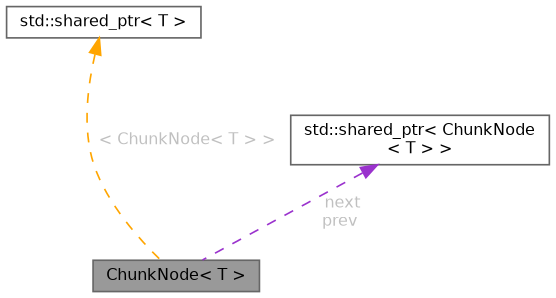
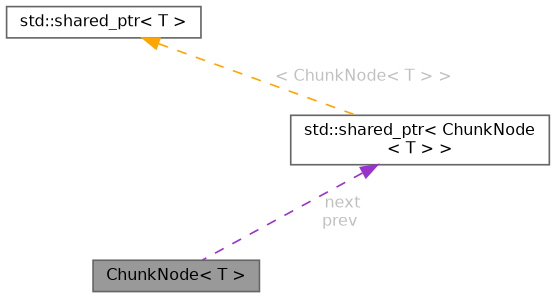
(95, 167) -> (257, 80)
